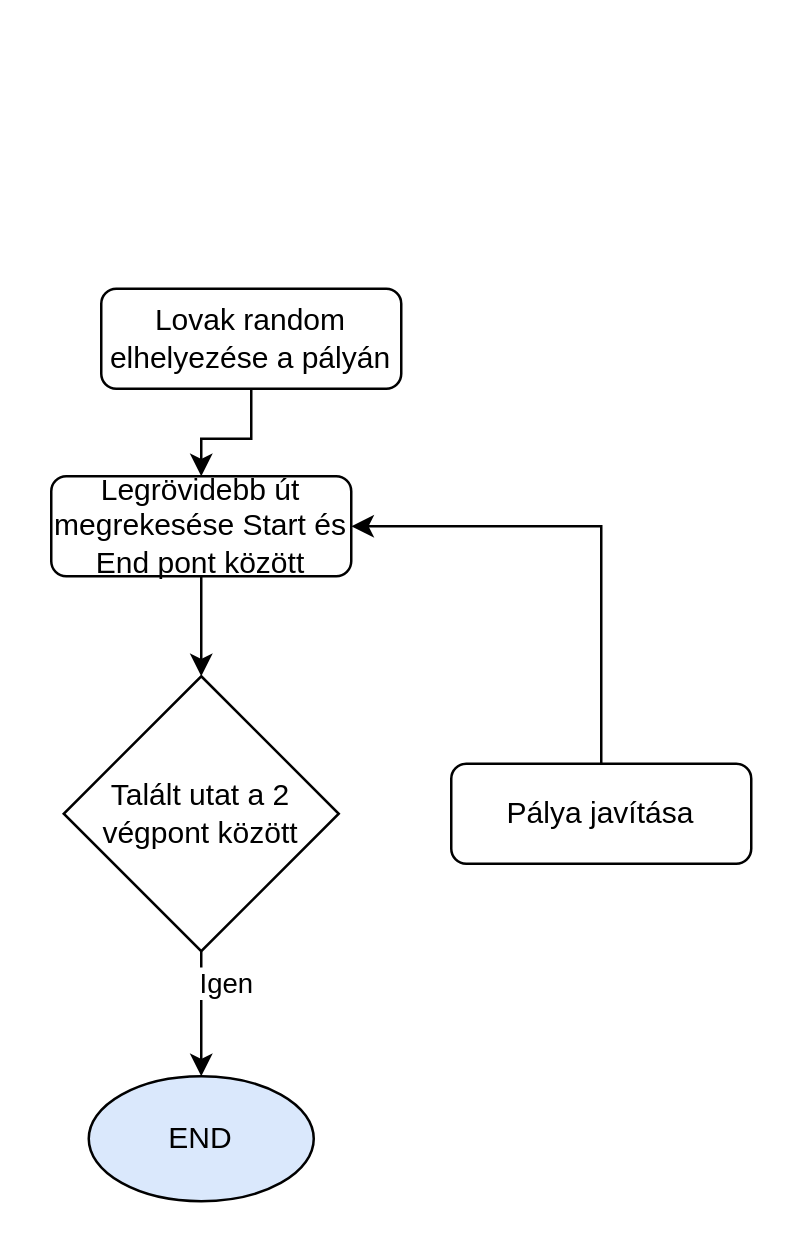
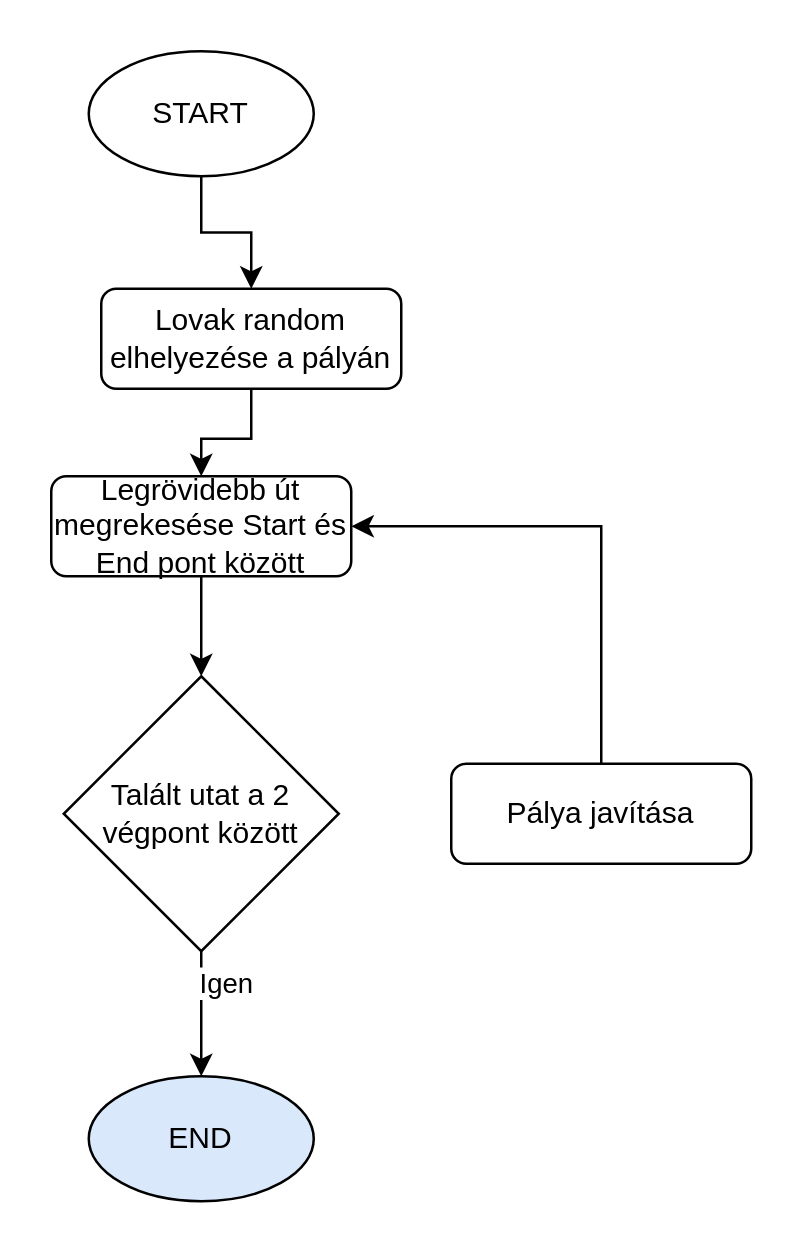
none -> (201, 114)
none -> (218, 233)
